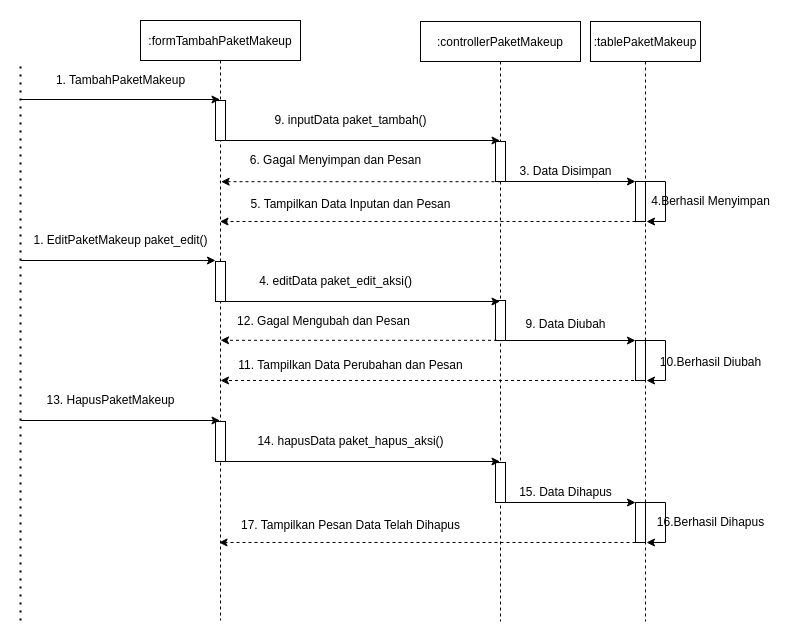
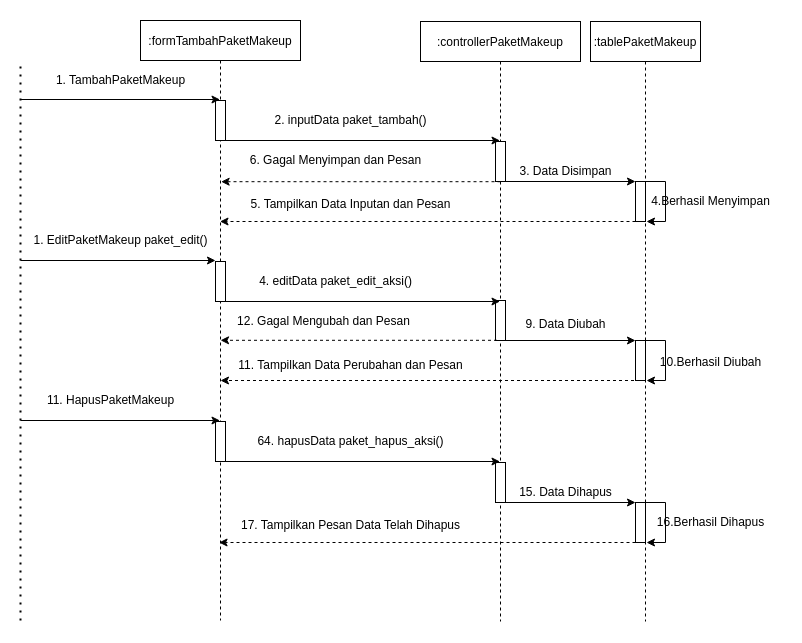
(351, 121) -> (351, 121)
(111, 401) -> (111, 401)
(351, 442) -> (351, 442)
